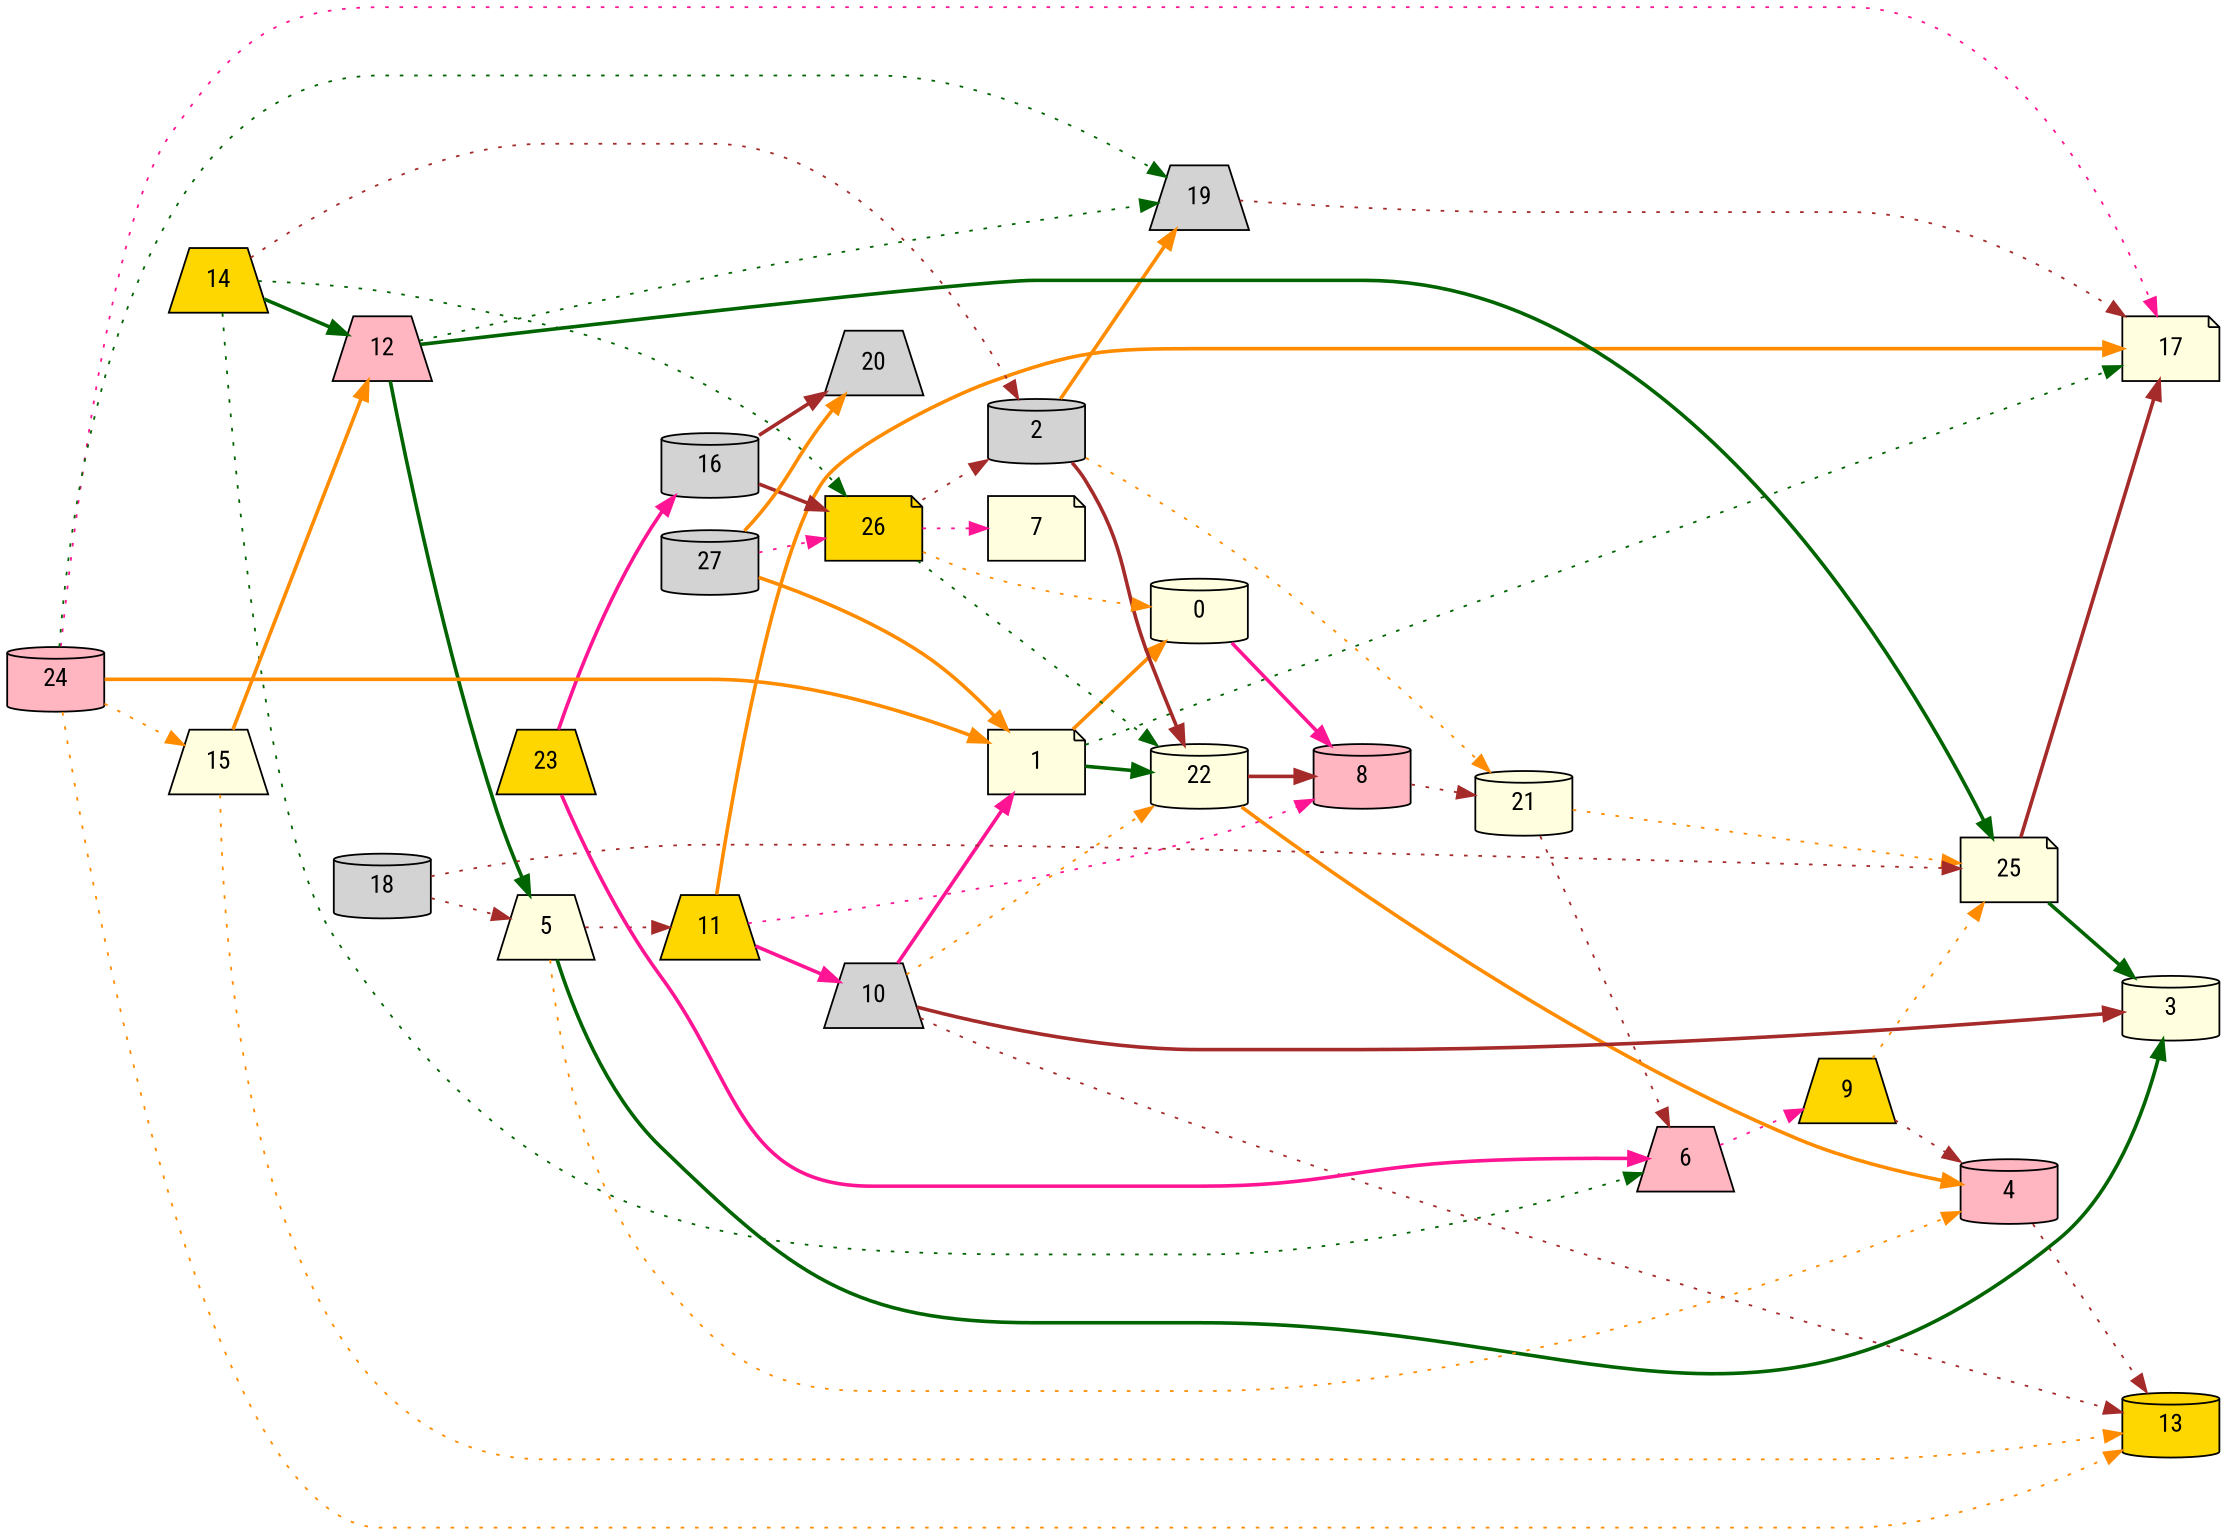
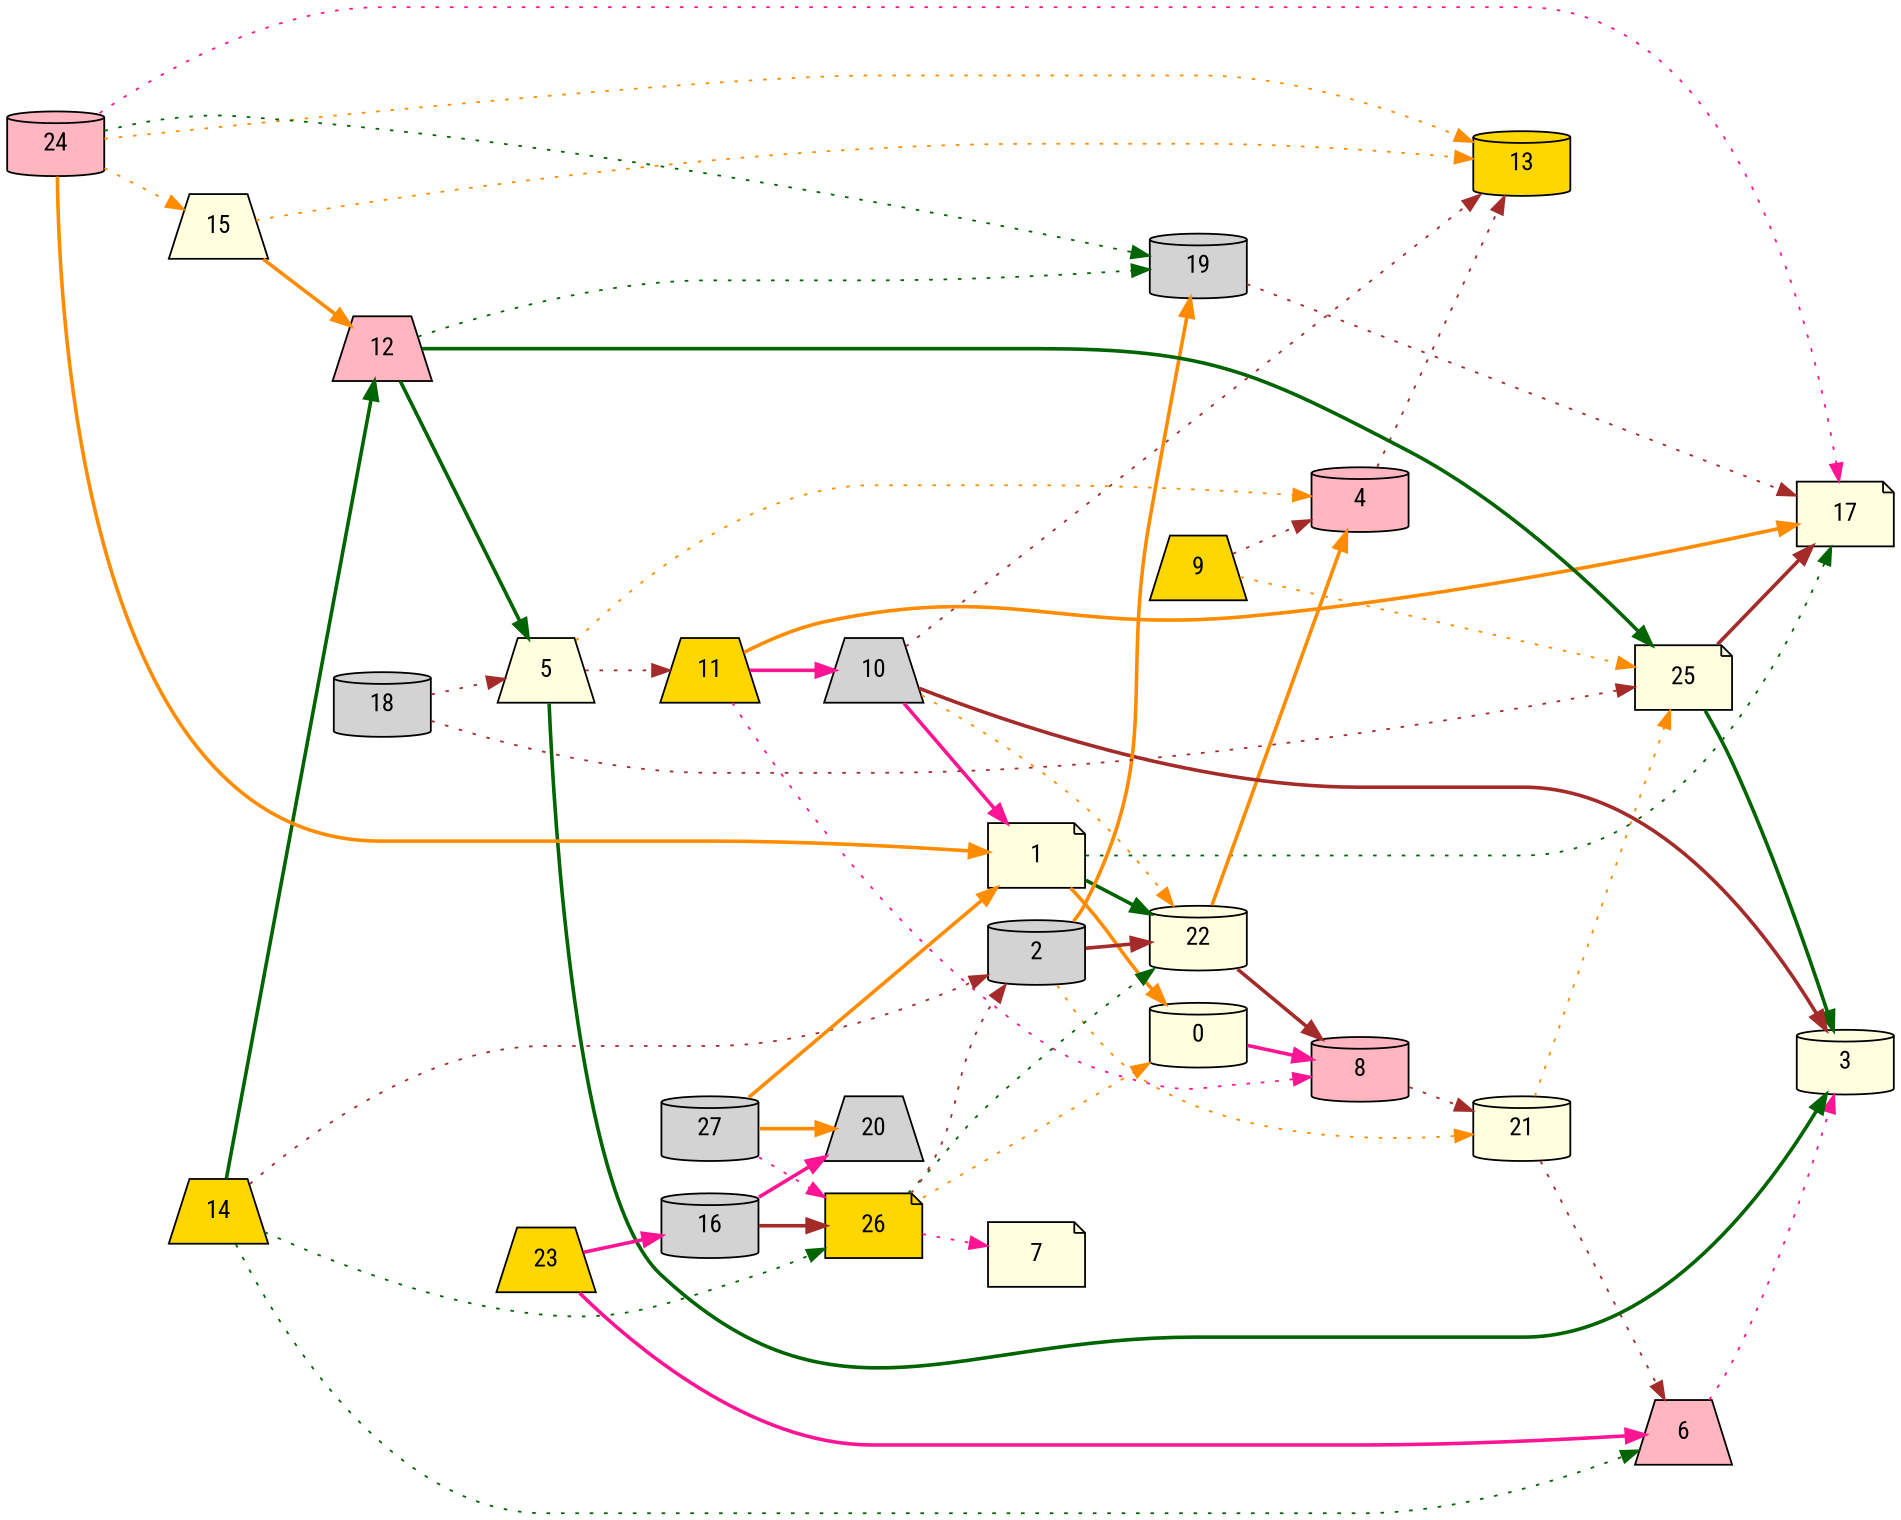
(1199, 198) -> (1198, 266)
(784, 419) -> (780, 1184)
(1753, 1131) -> (1778, 1260)
